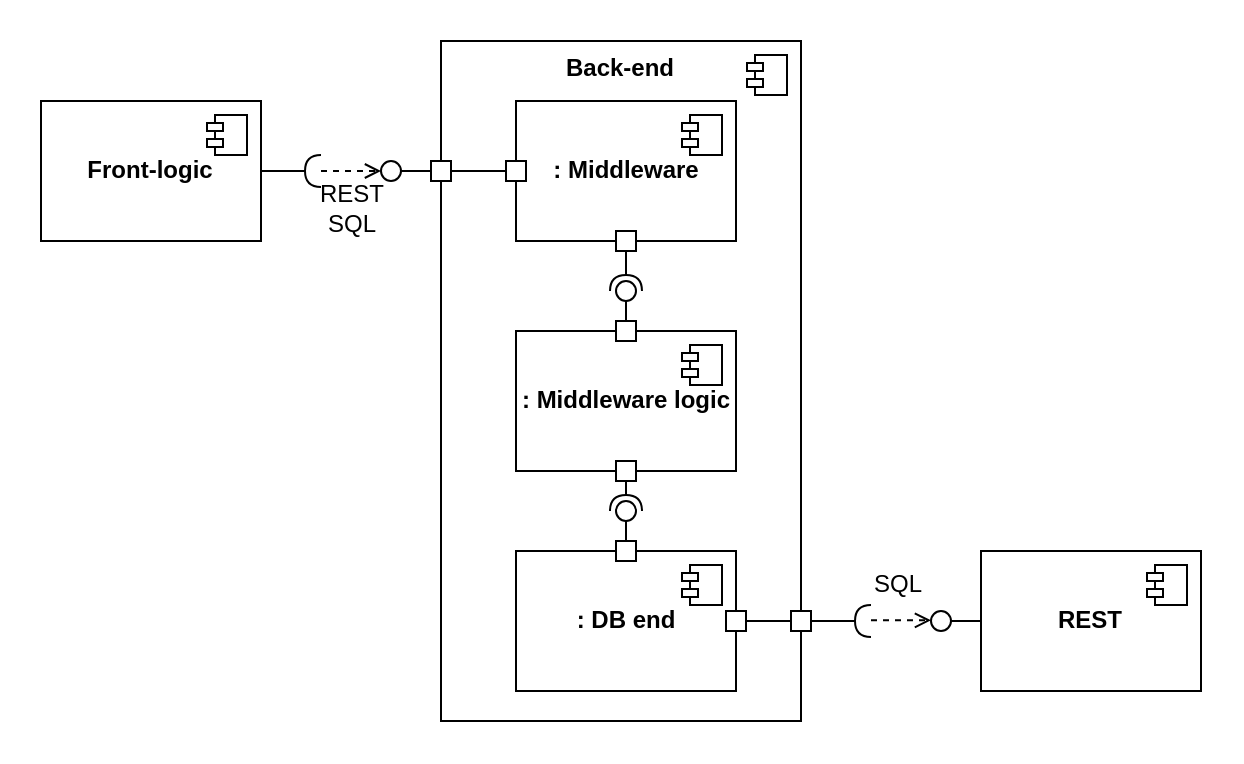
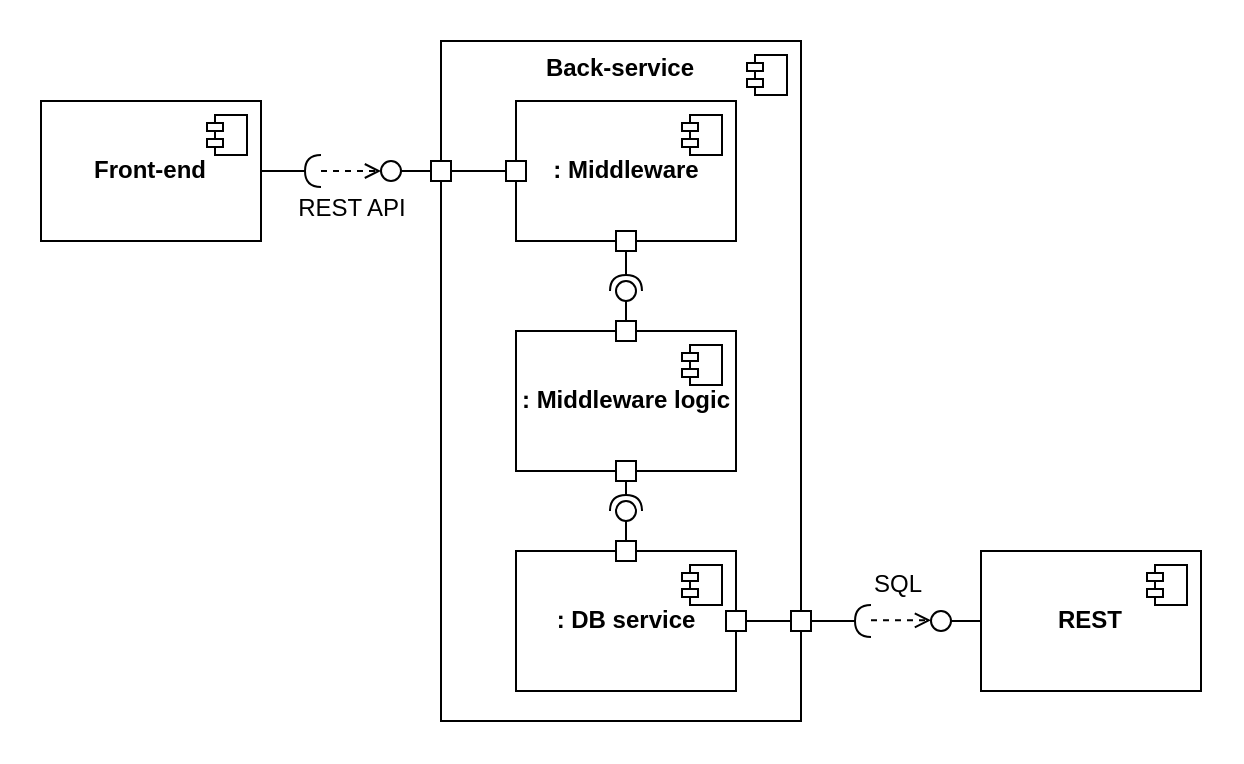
(621, 69) -> (621, 69)
(151, 171) -> (151, 171)
(353, 209) -> (353, 209)
(627, 621) -> (627, 621)
